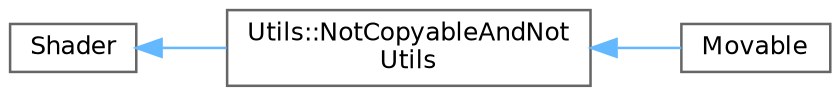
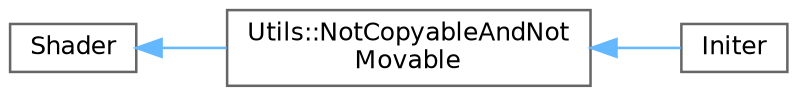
(409, 48) -> (409, 48)
(756, 48) -> (734, 48)
